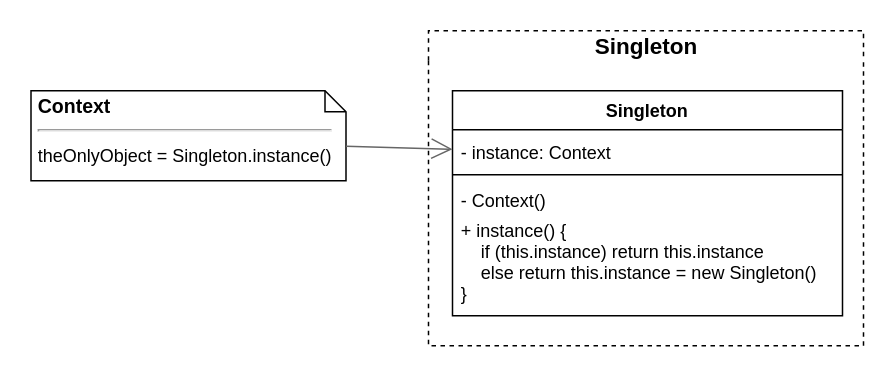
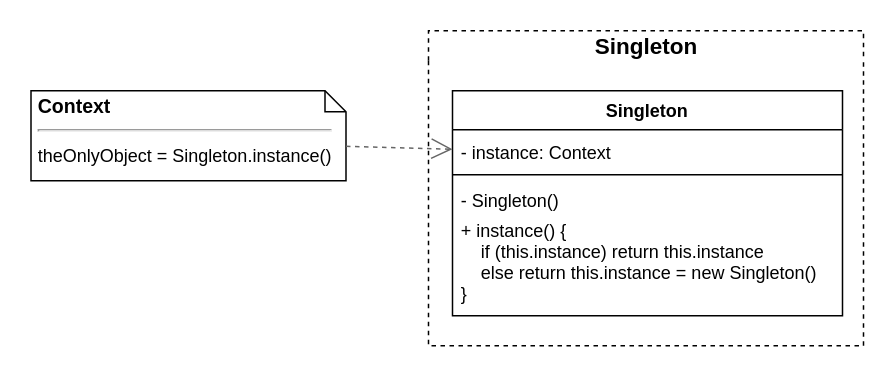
(397, 148) -> (397, 148)
(514, 201) -> (519, 201)
